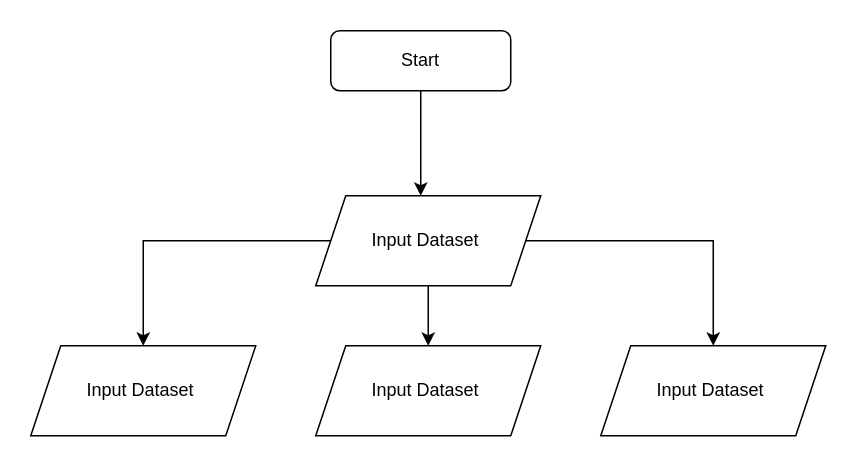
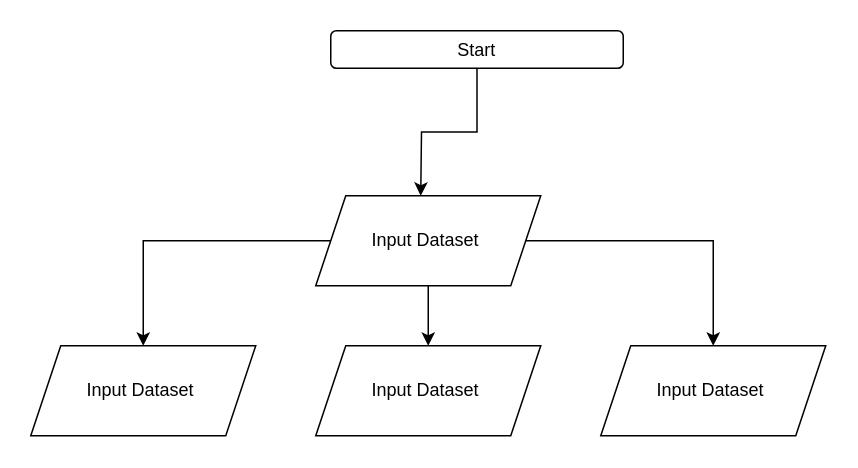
(421, 61) -> (477, 50)
